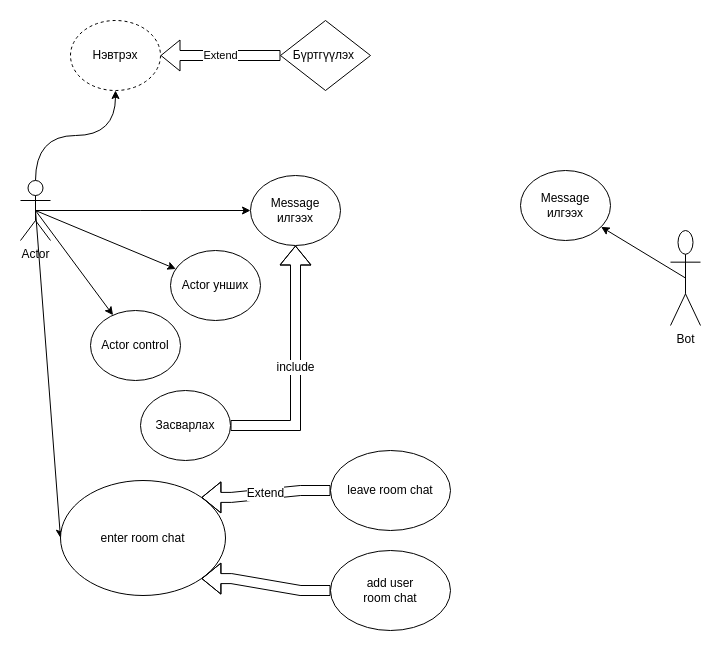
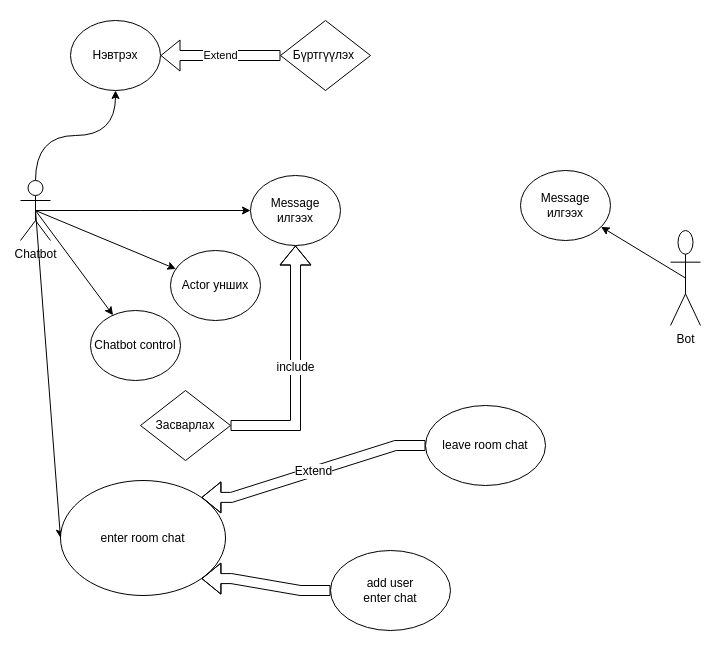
(116, 56) -> (116, 56)
(36, 255) -> (36, 255)
(136, 346) -> (136, 346)
(186, 426) -> (186, 426)
(391, 491) -> (486, 446)
(391, 591) -> (391, 591)
